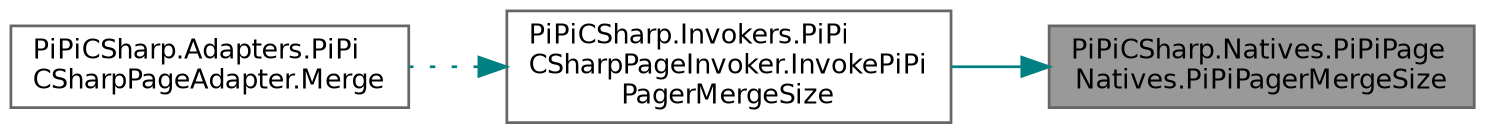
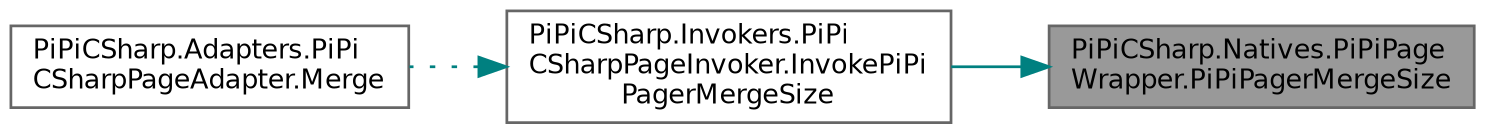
(1262, 67) -> (1262, 67)
